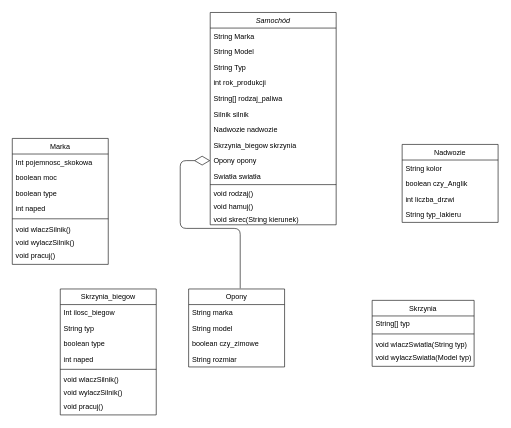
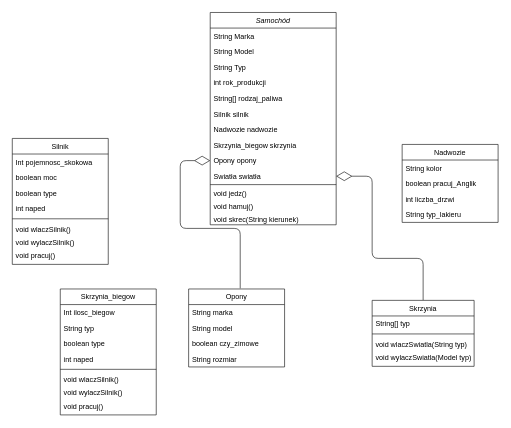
(60, 146) -> (60, 146)
(438, 184) -> (444, 184)
(238, 193) -> (234, 193)
none -> (372, 253)
